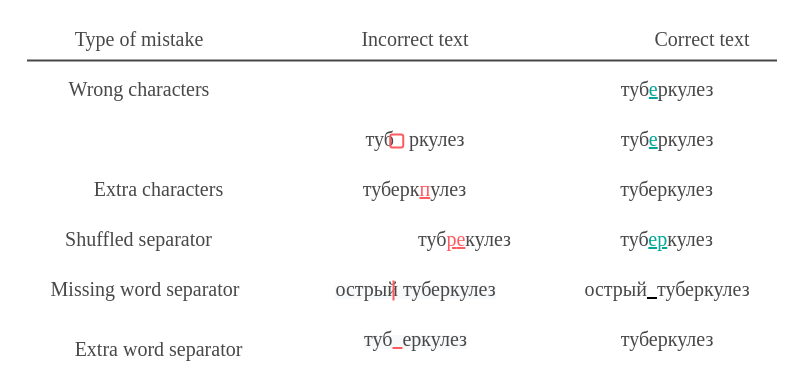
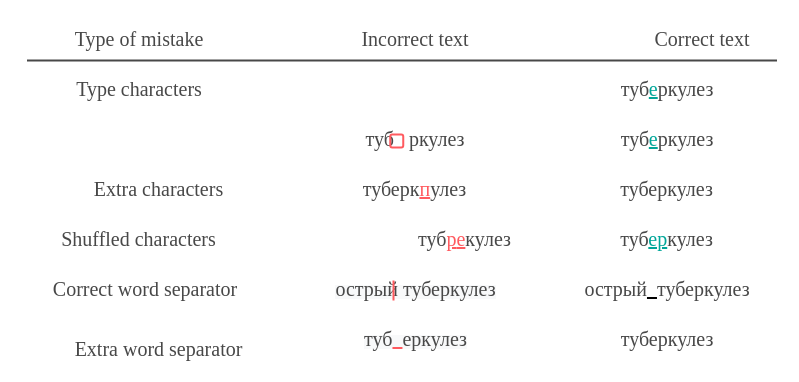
(140, 85) -> (140, 85)
(139, 235) -> (139, 235)
(146, 285) -> (146, 285)
